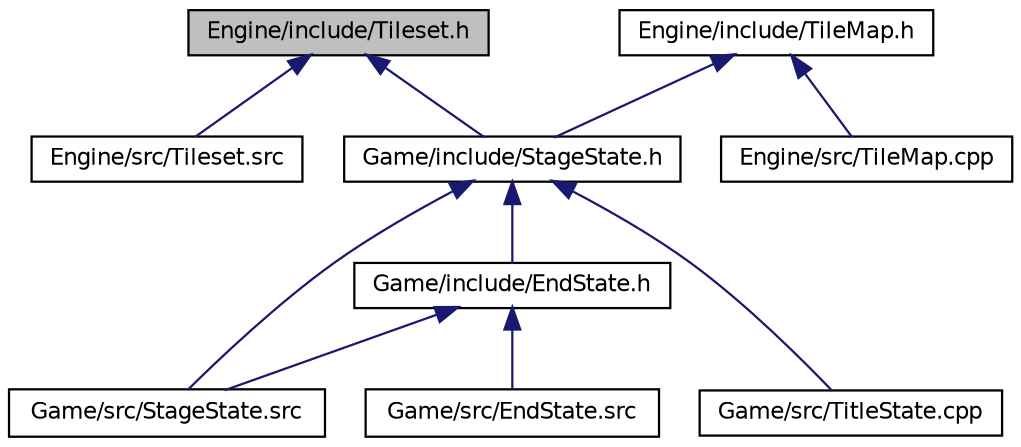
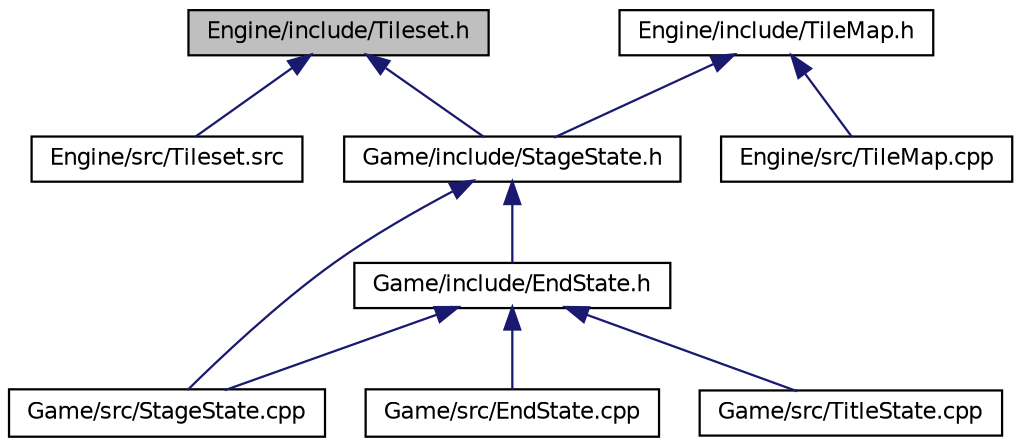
(712, 279) -> (692, 353)
(167, 413) -> (167, 413)
(512, 413) -> (512, 413)
